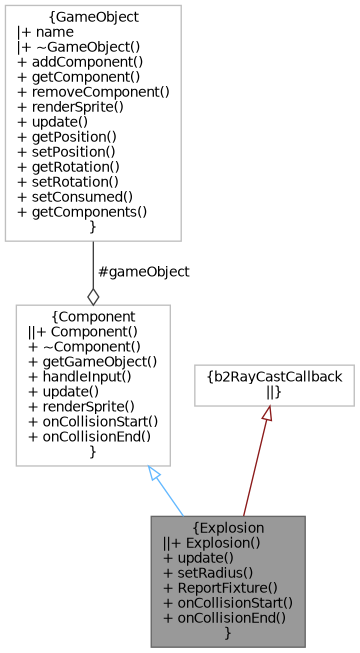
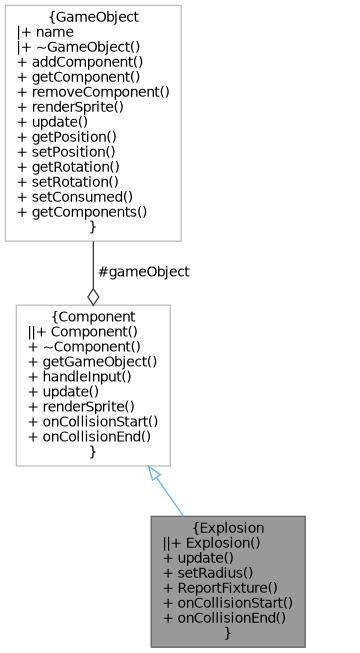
(275, 386) -> none
